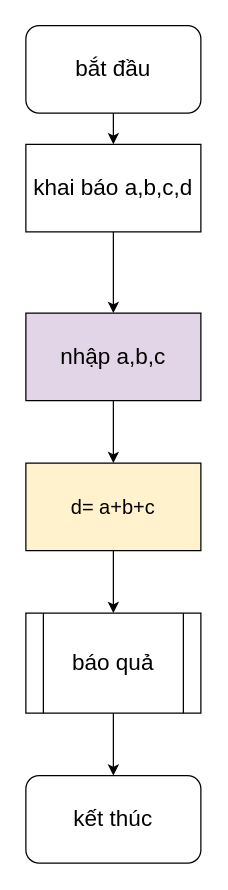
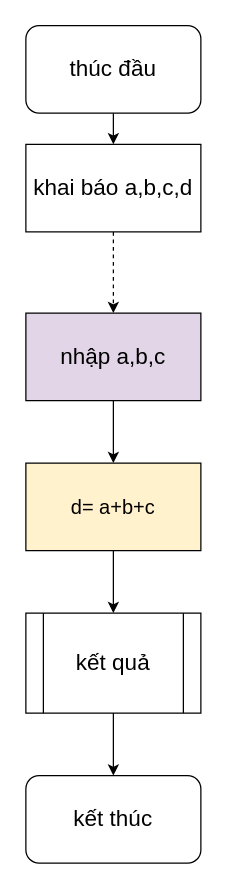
(113, 69) -> (113, 69)
(113, 269) -> (113, 269)
(113, 663) -> (113, 663)
